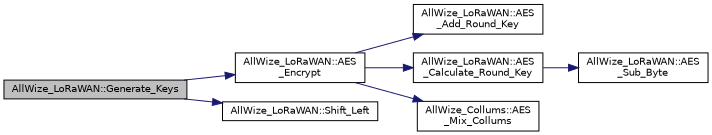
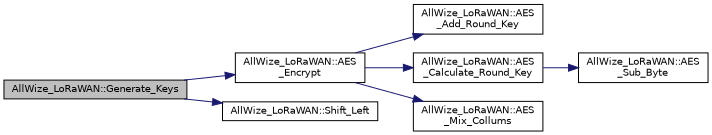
(478, 116) -> (478, 116)
